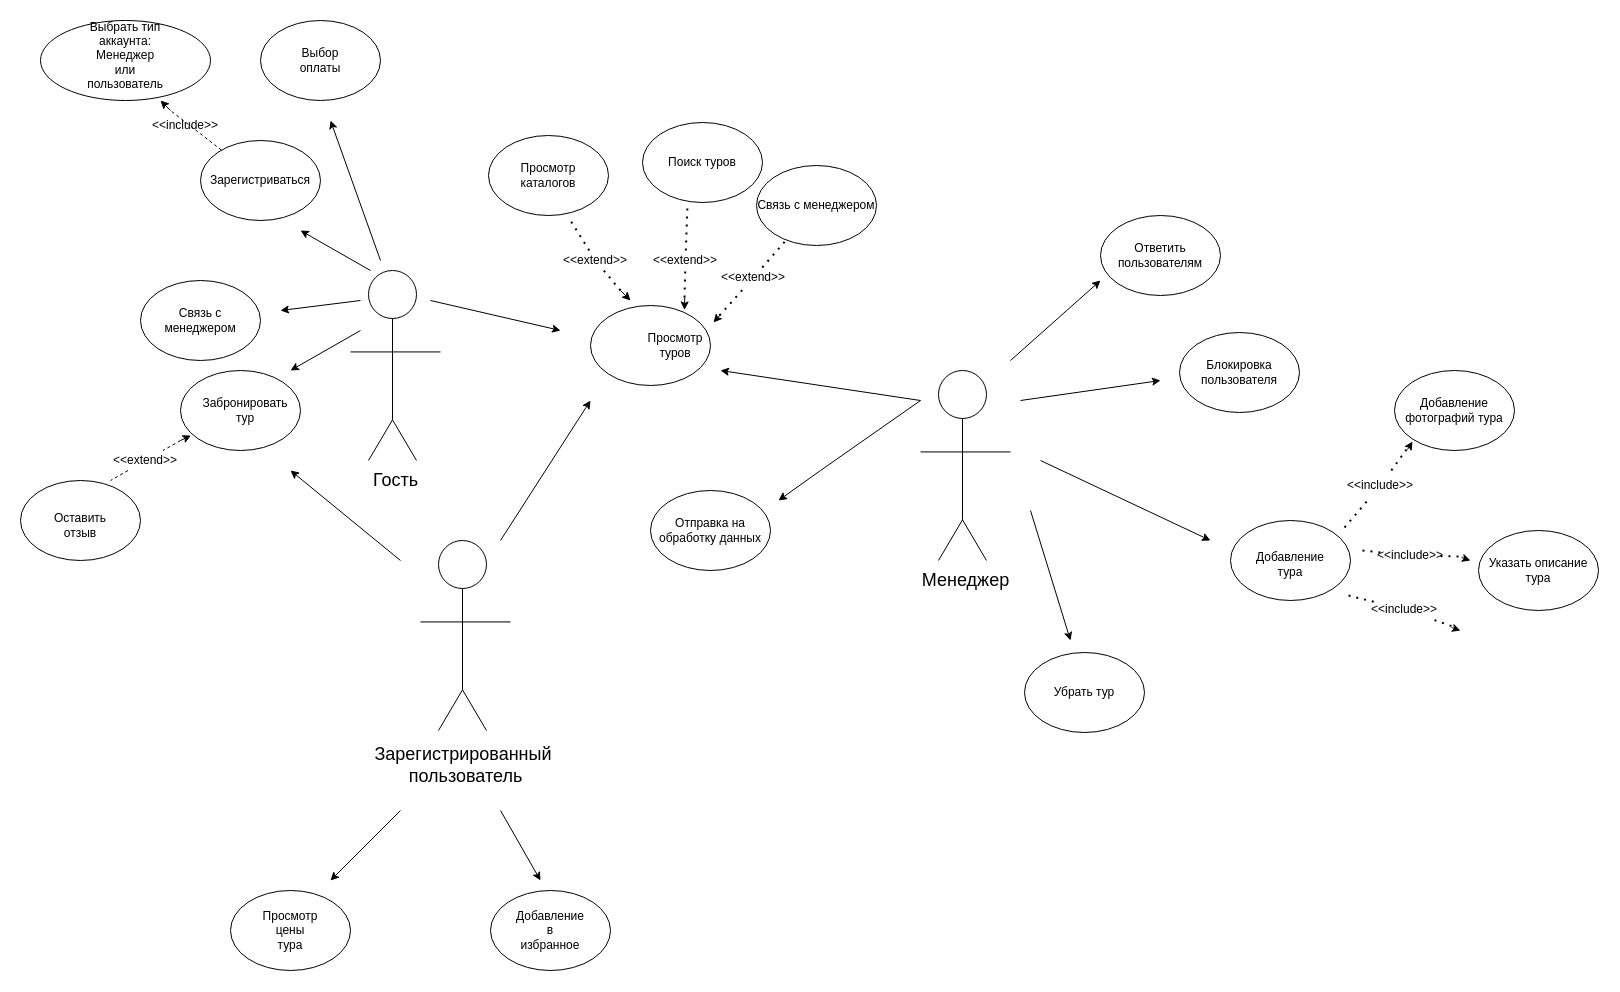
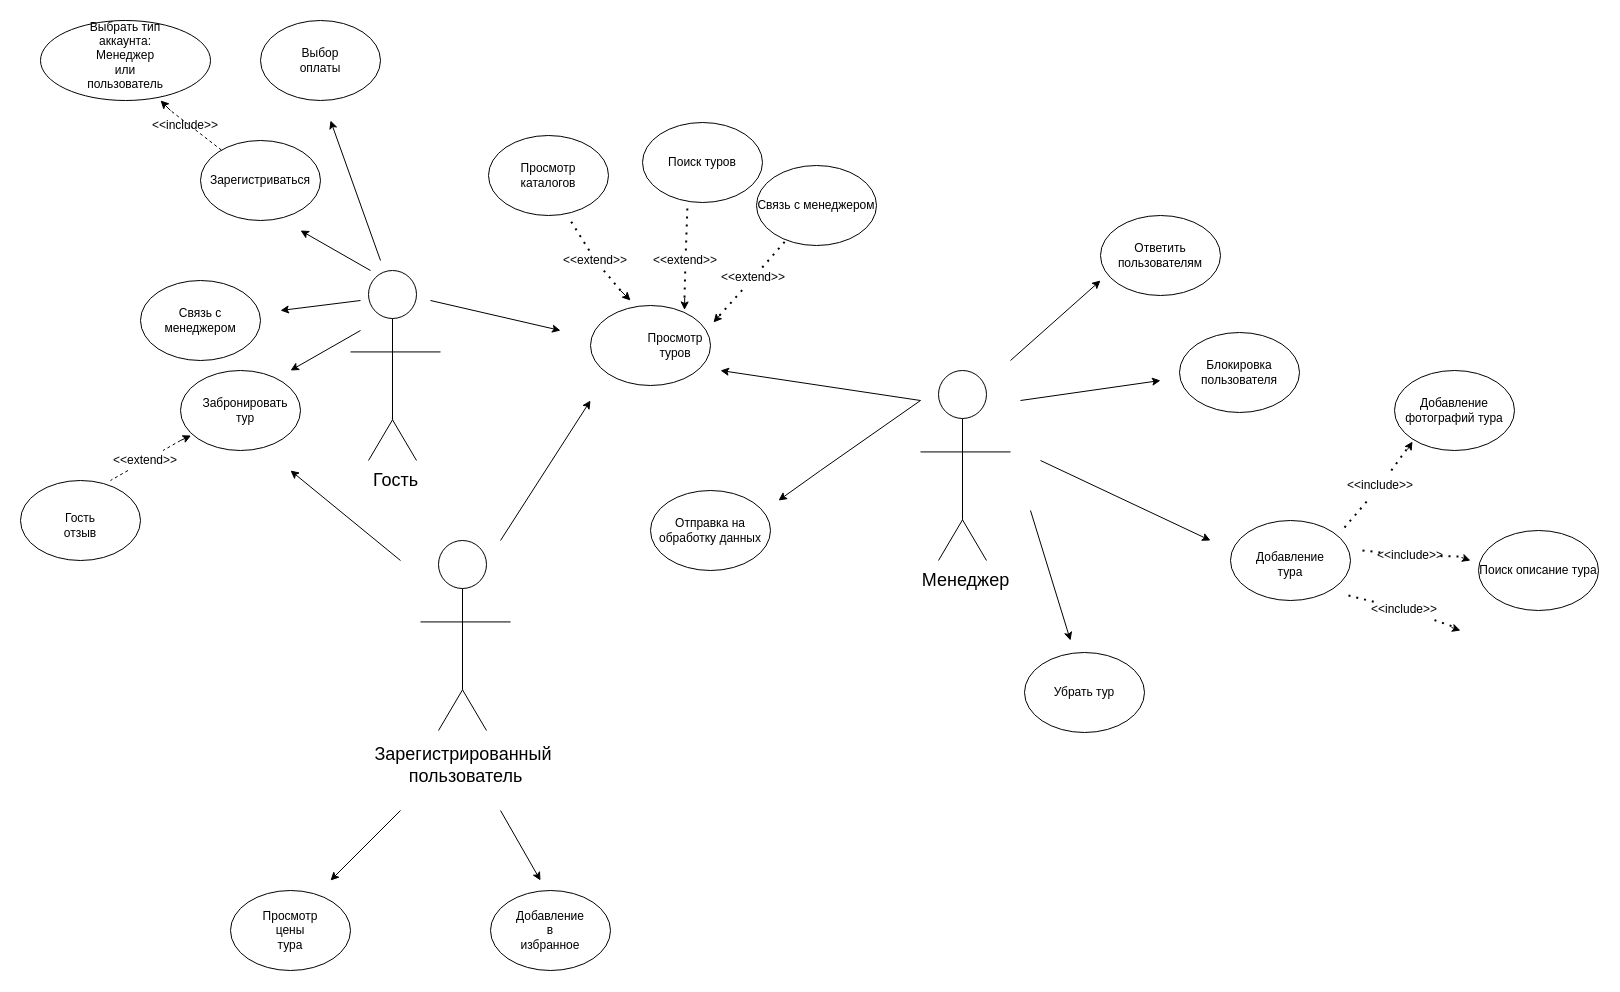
(81, 526) -> (81, 526)
(1539, 571) -> (1539, 571)
